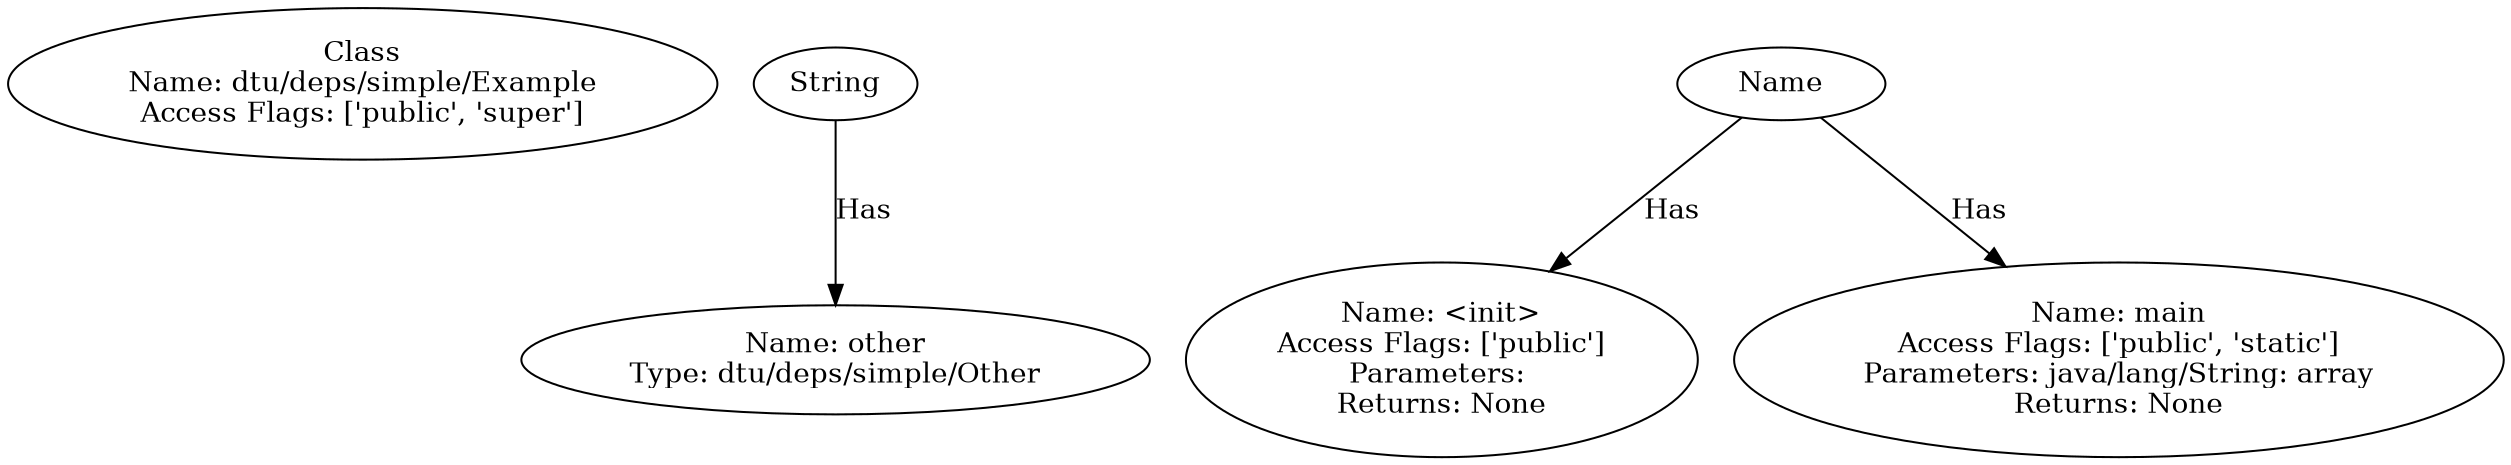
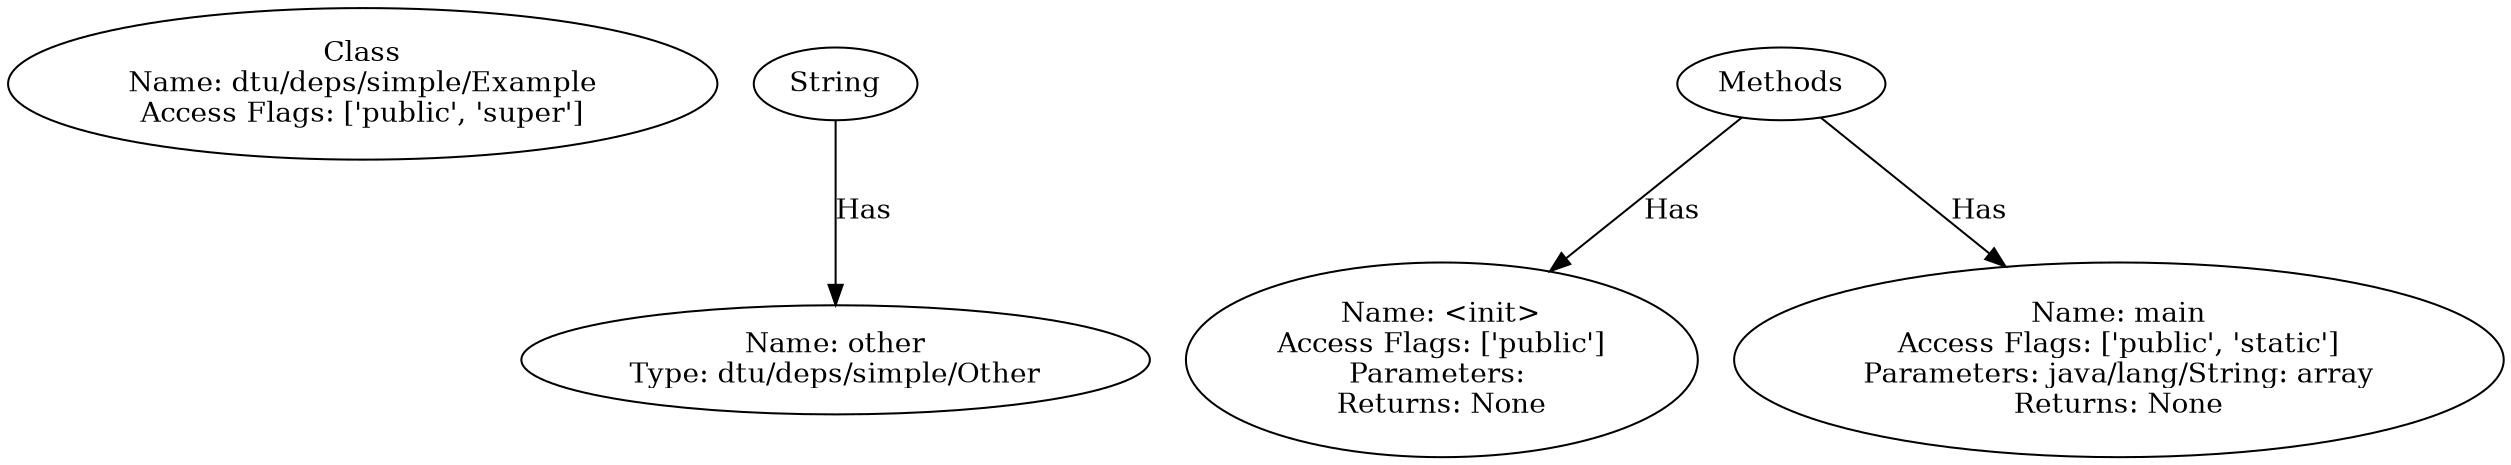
(1781, 84) -> (1781, 84)
